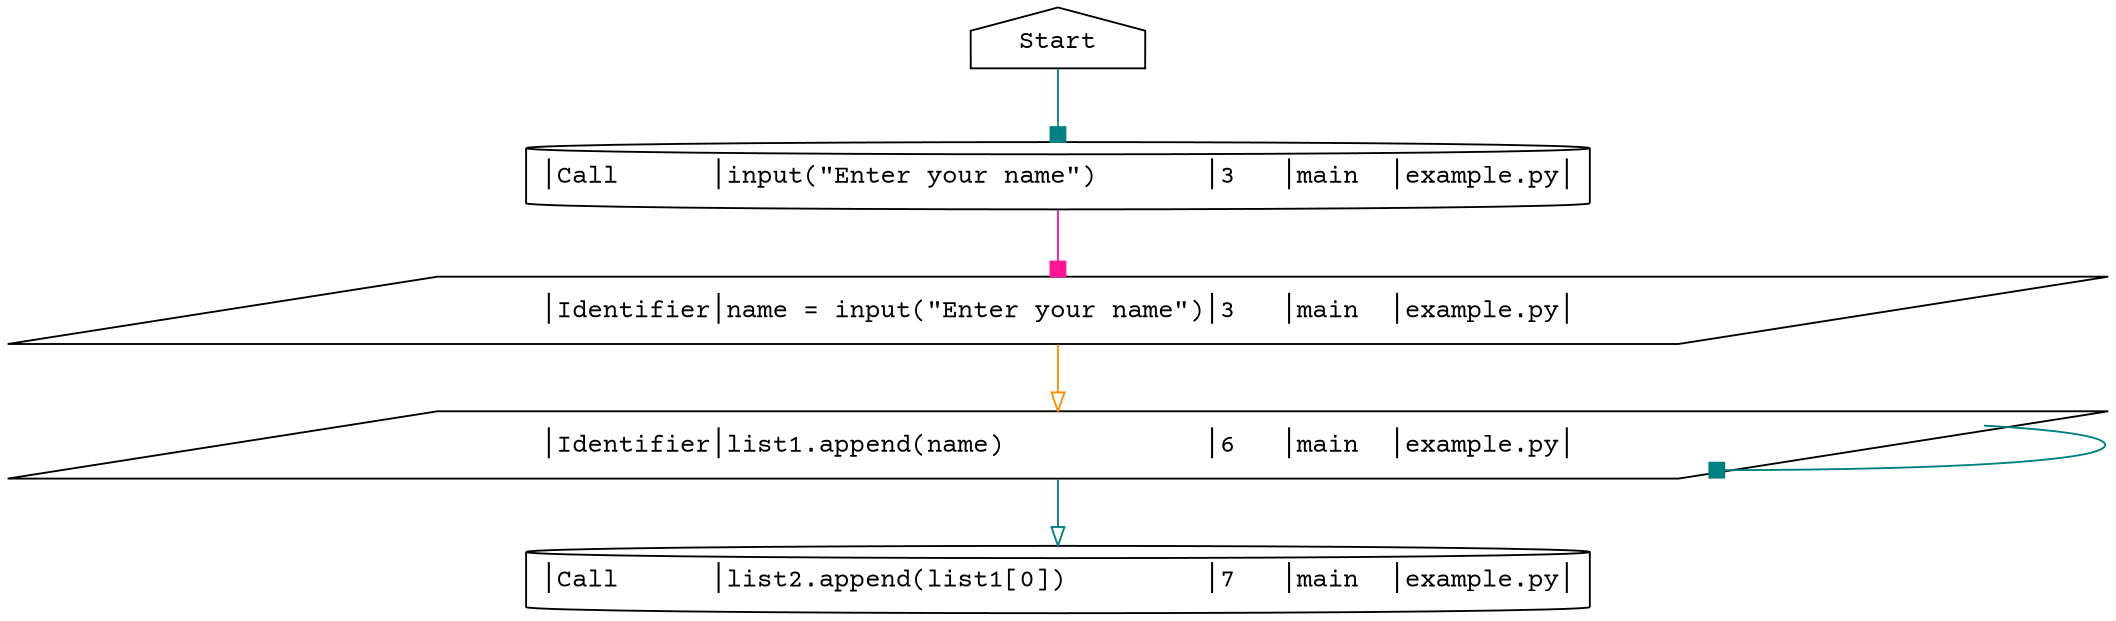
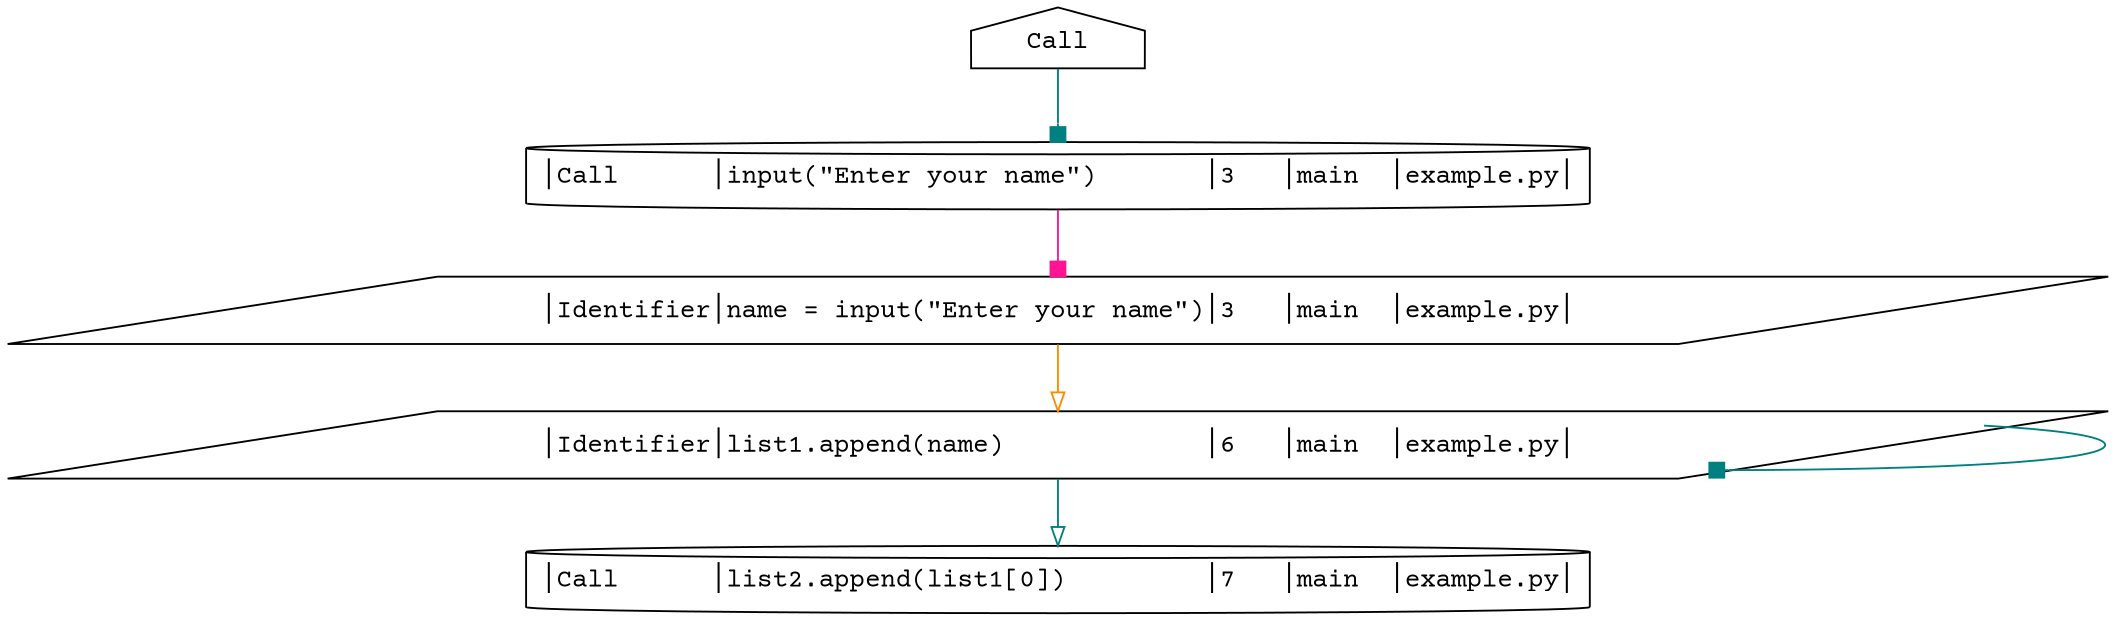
(1058, 41) -> (1058, 41)
